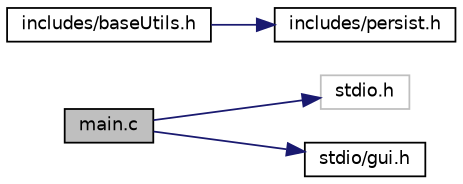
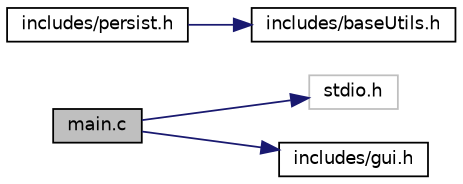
(234, 25) -> (211, 25)
(365, 160) -> (354, 160)
